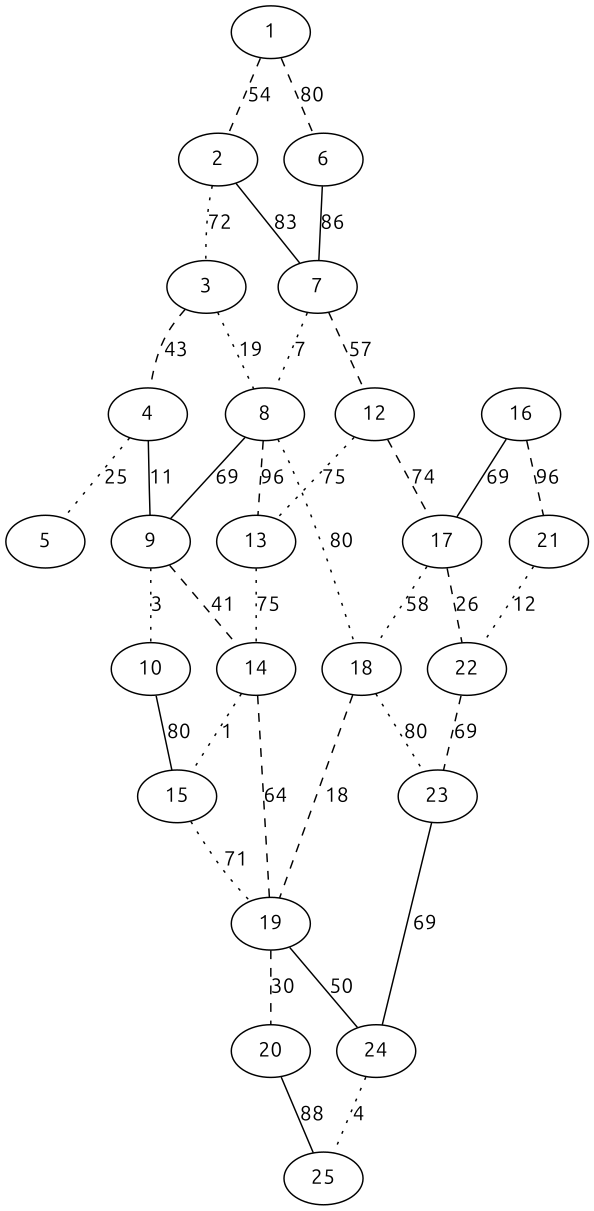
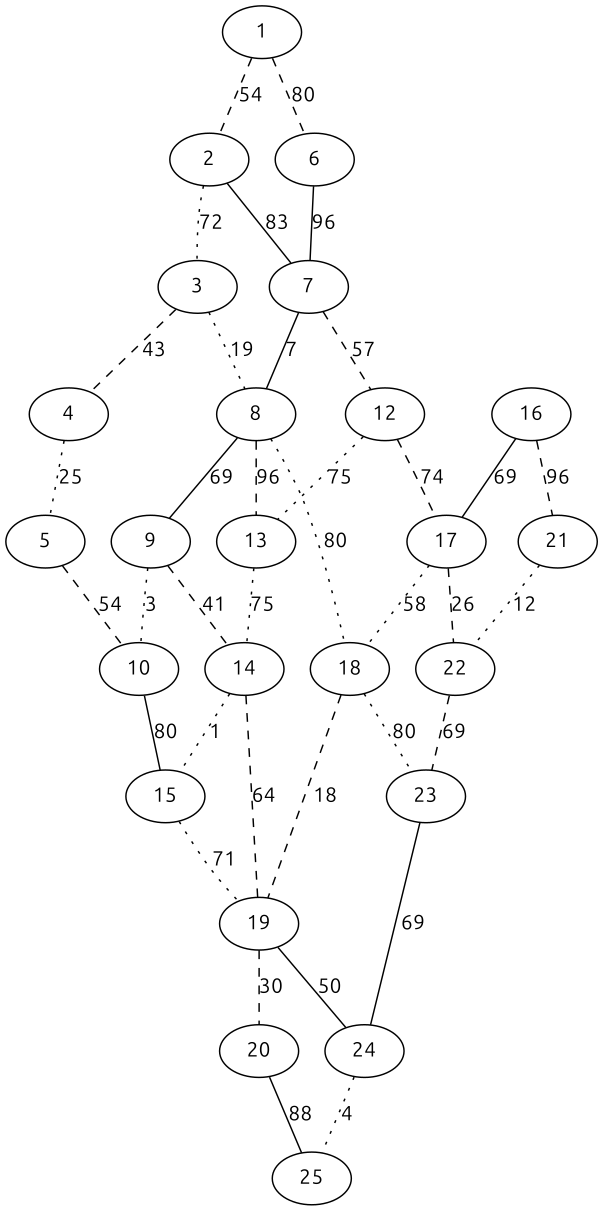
(333, 223) -> (324, 223)
(291, 351) -> (282, 351)
(149, 478) -> none
none -> (92, 605)
